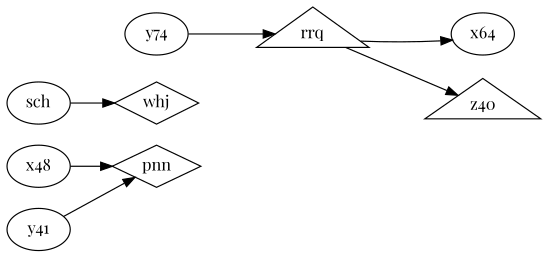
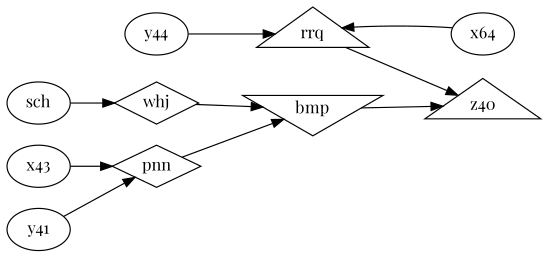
(157, 34) -> (157, 34)
(401, 42) -> (403, 26)
none -> (313, 109)
(39, 166) -> (39, 166)
